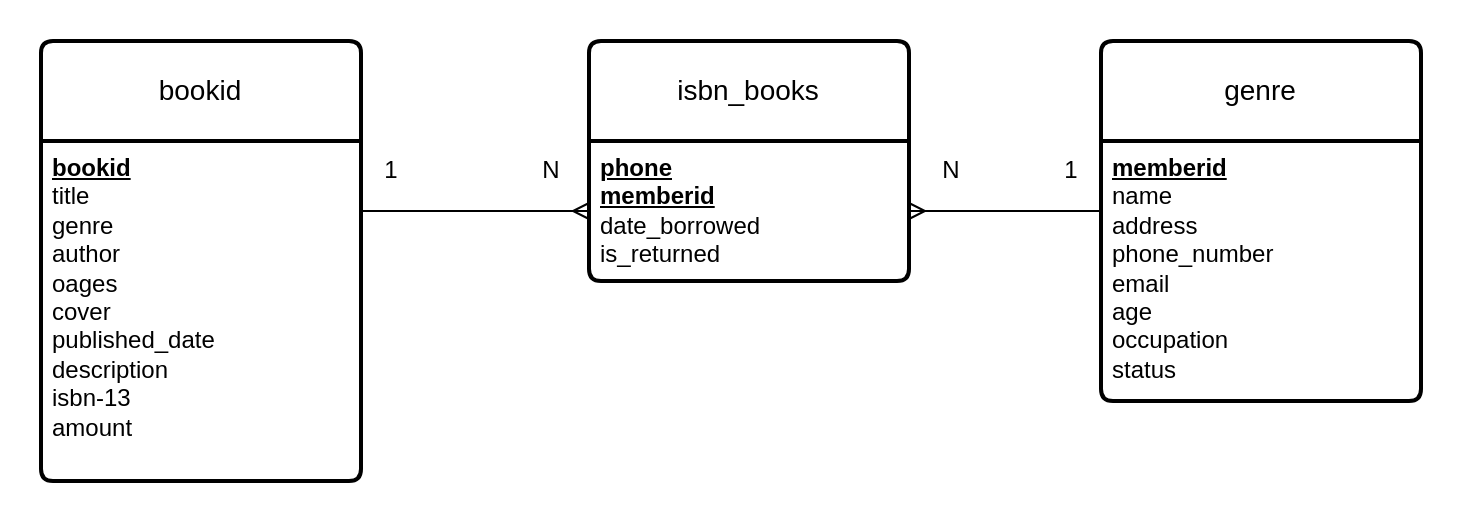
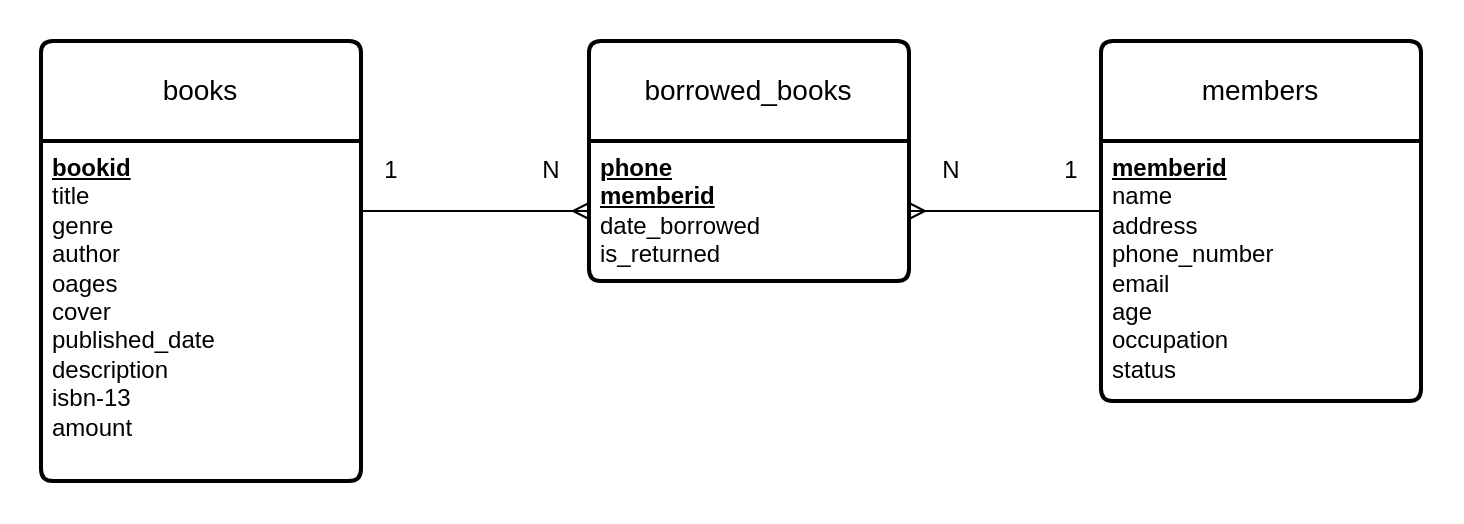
(201, 91) -> (201, 91)
(749, 91) -> (749, 91)
(1261, 91) -> (1261, 91)
